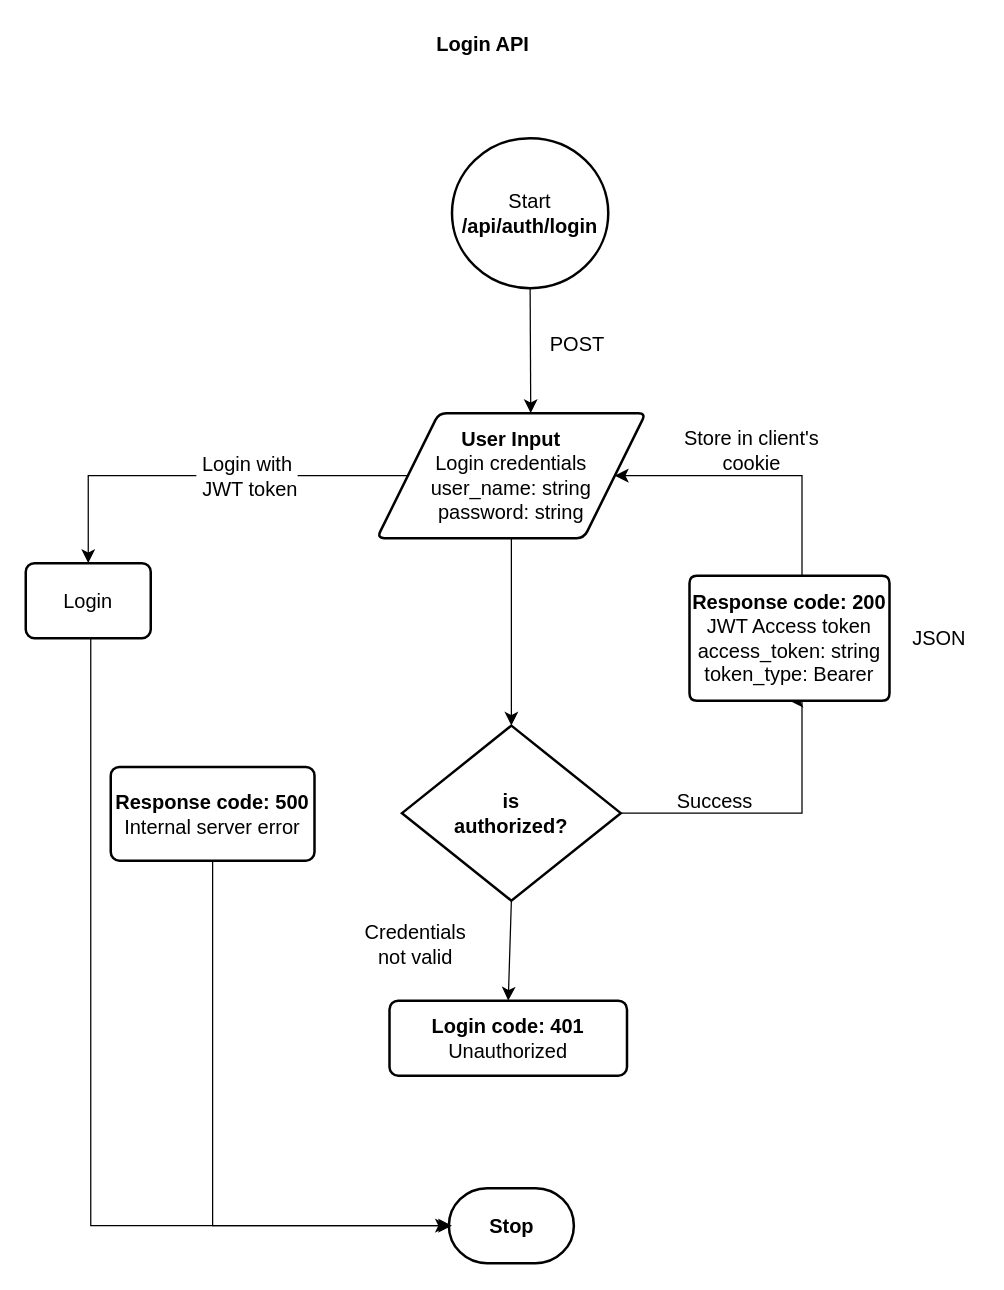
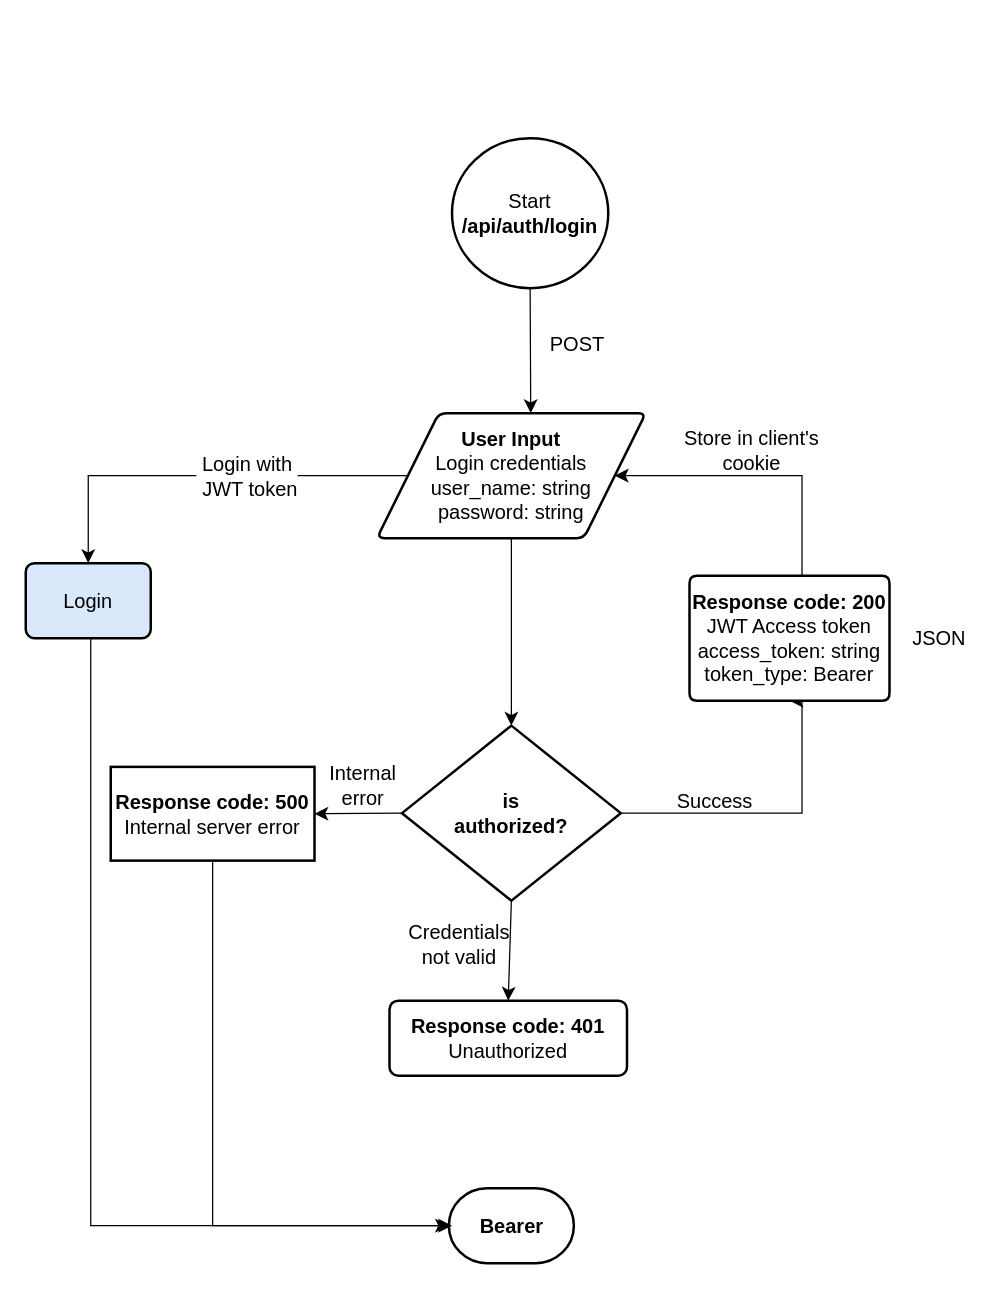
(483, 44) -> none
(88, 601) -> (88, 601)
none -> (363, 786)
none -> (362, 813)
(213, 814) -> (213, 814)
(416, 944) -> (459, 944)
(508, 1038) -> (508, 1038)
(512, 1226) -> (512, 1226)
